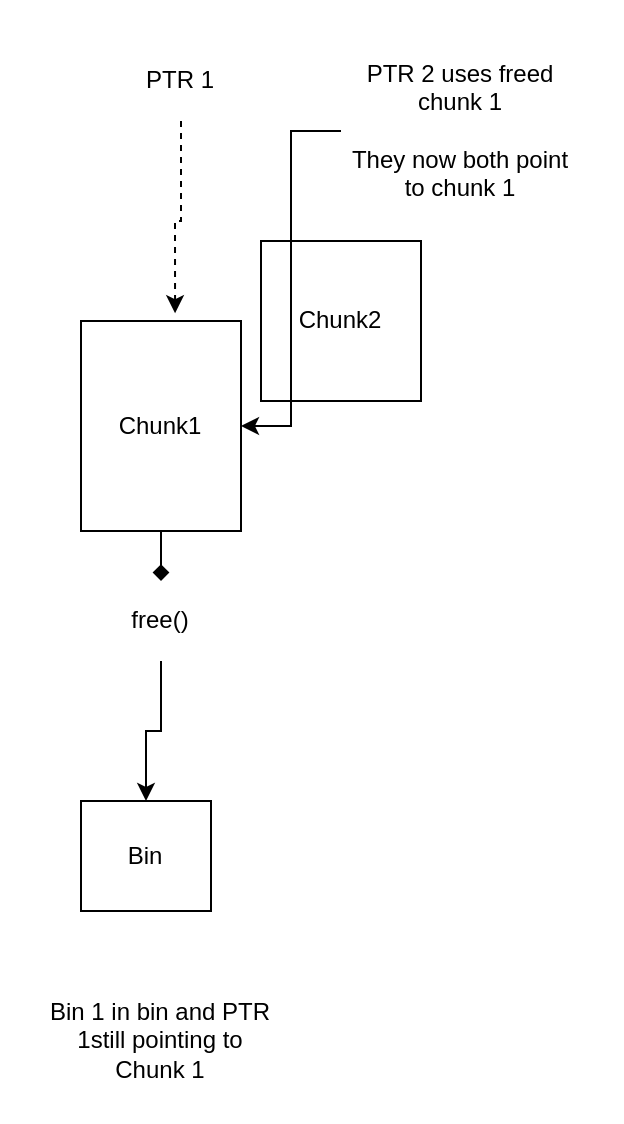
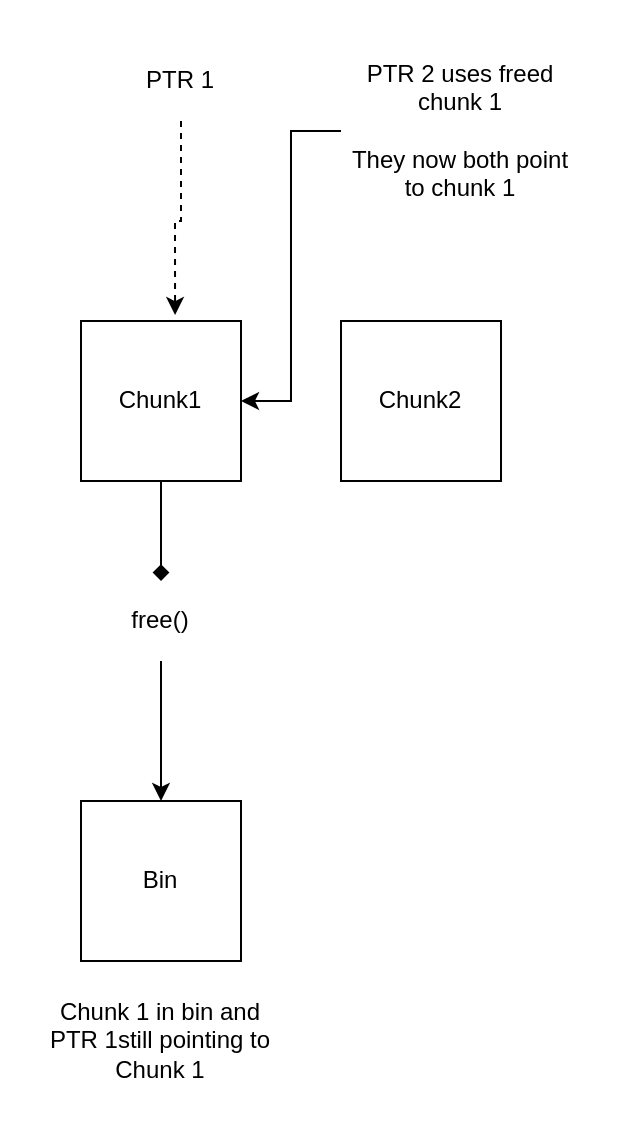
(341, 321) -> (421, 401)
(161, 426) -> (161, 401)
(146, 856) -> (161, 881)
(161, 1041) -> (161, 1041)
